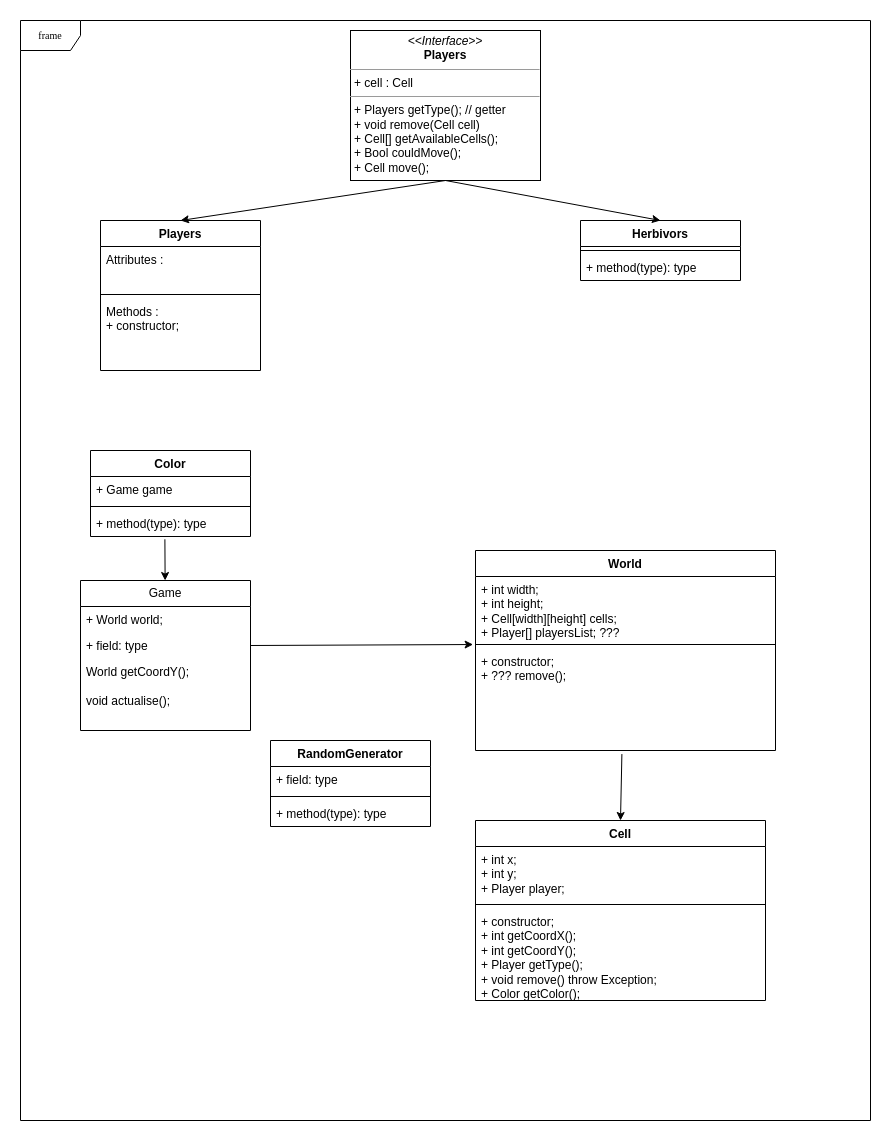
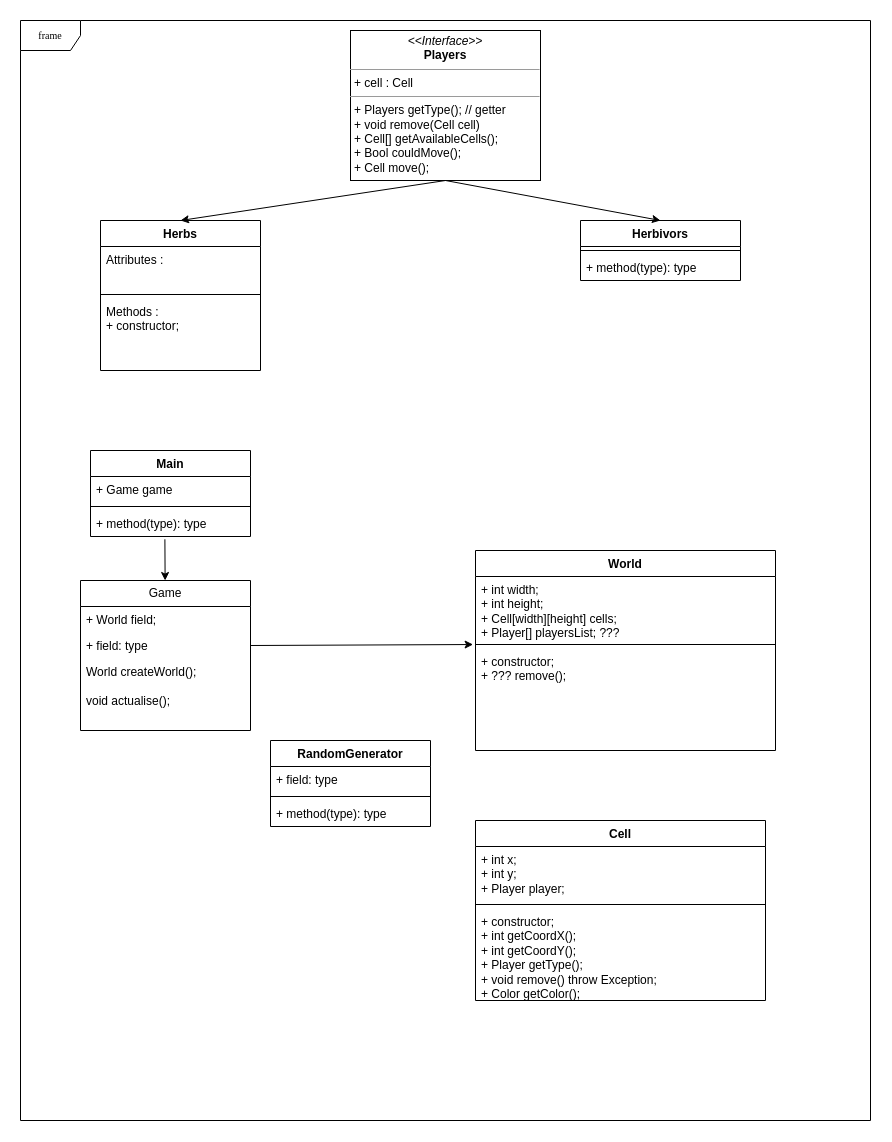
(181, 235) -> (181, 235)
(171, 465) -> (171, 465)
(126, 621) -> (124, 621)
(142, 680) -> (147, 680)
(621, 784) -> none
